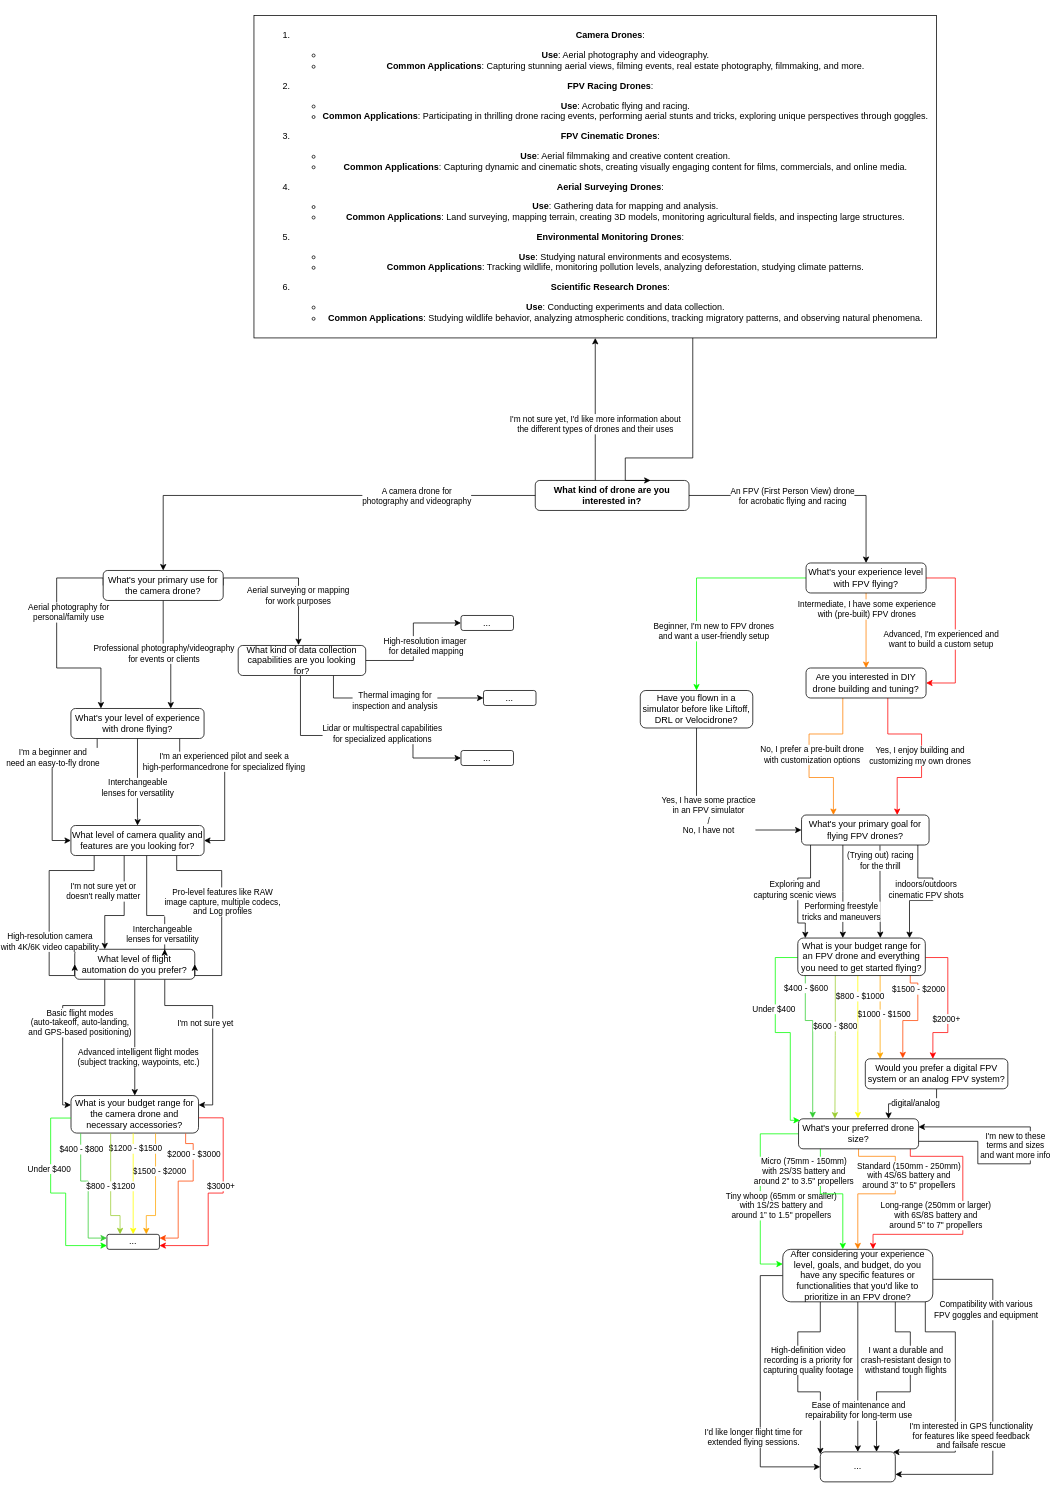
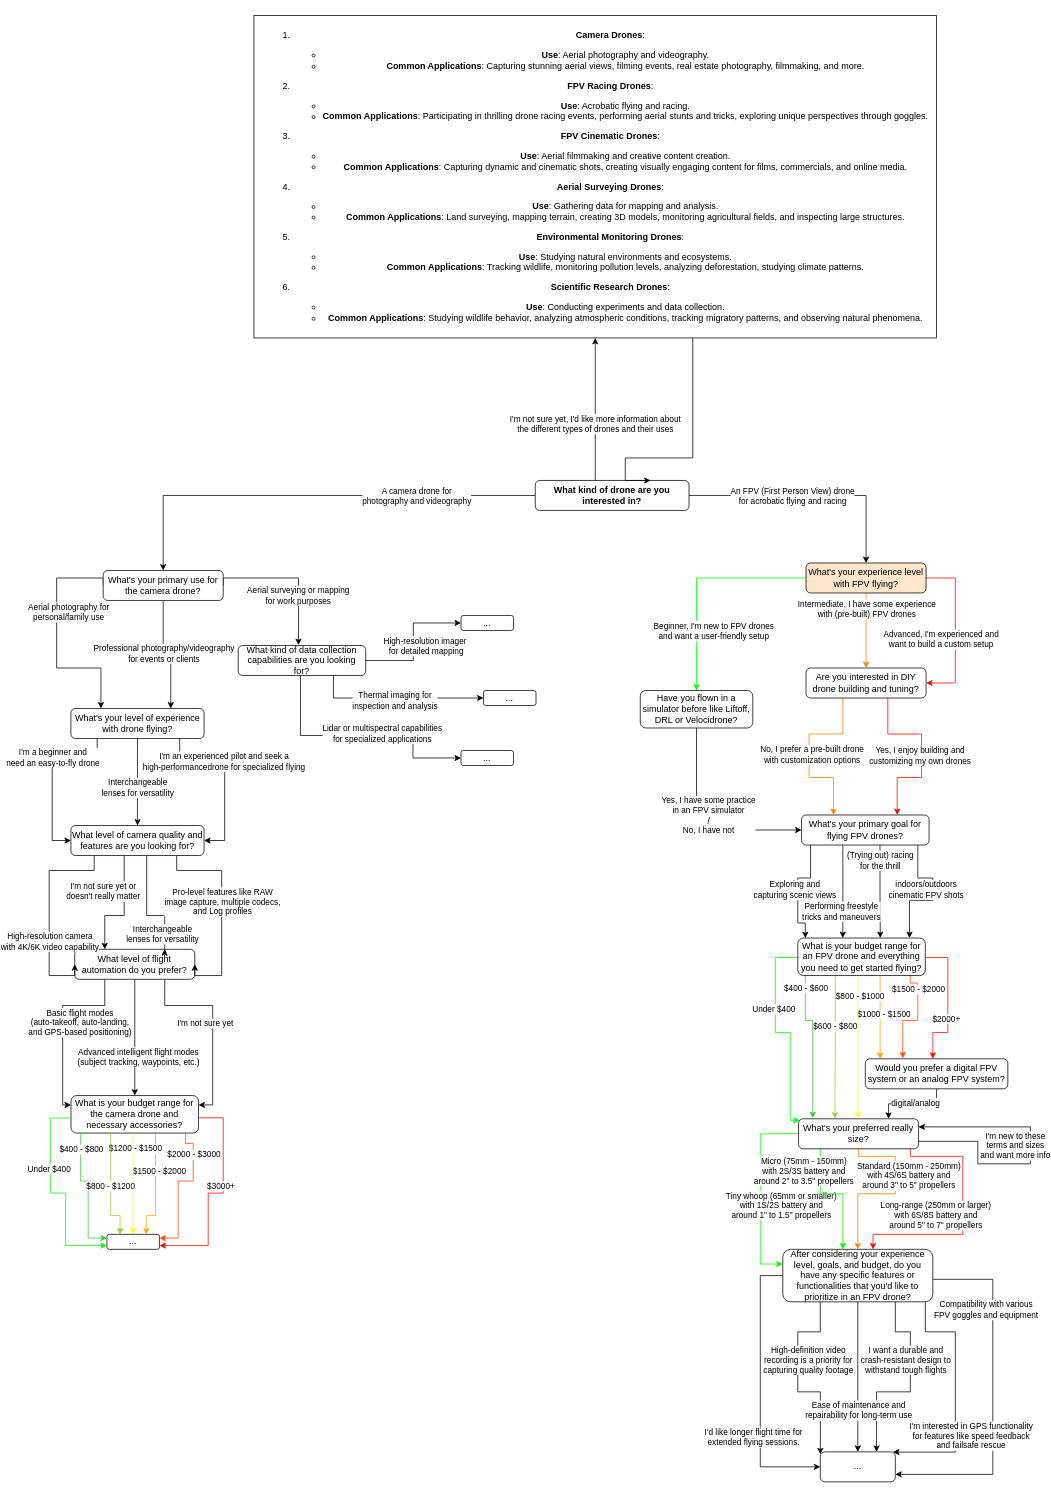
(866, 578) -> (866, 578)
(858, 1134) -> (858, 1134)
